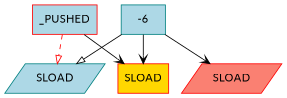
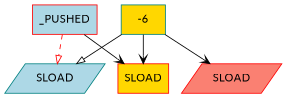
(143, 20) -> (143, 20)
